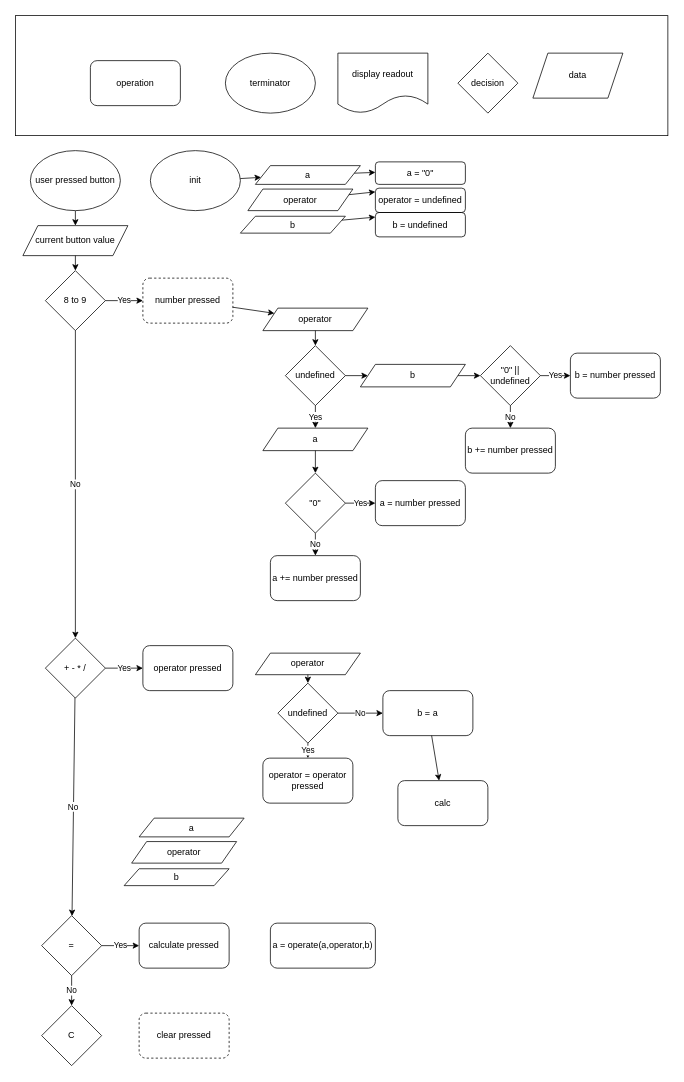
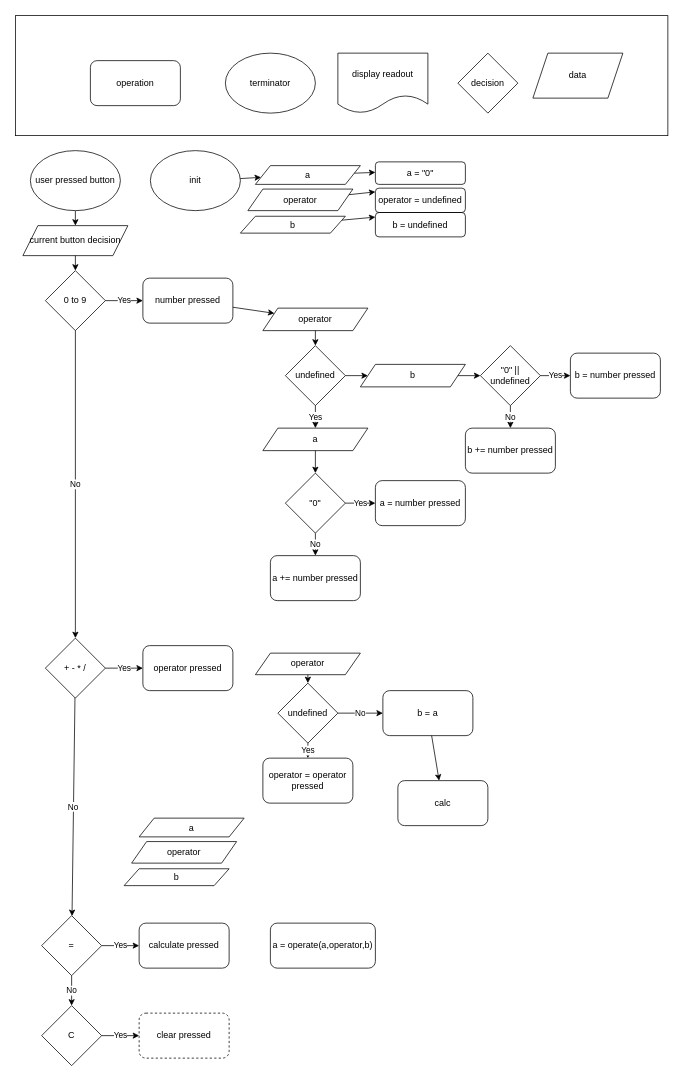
(75, 240) -> (75, 240)
(75, 300) -> (75, 300)
(188, 300) -> (188, 300)
none -> (118, 1035)
